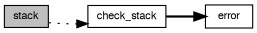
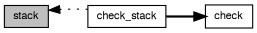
(229, 16) -> (229, 16)
(63, 24) -> (74, 9)
